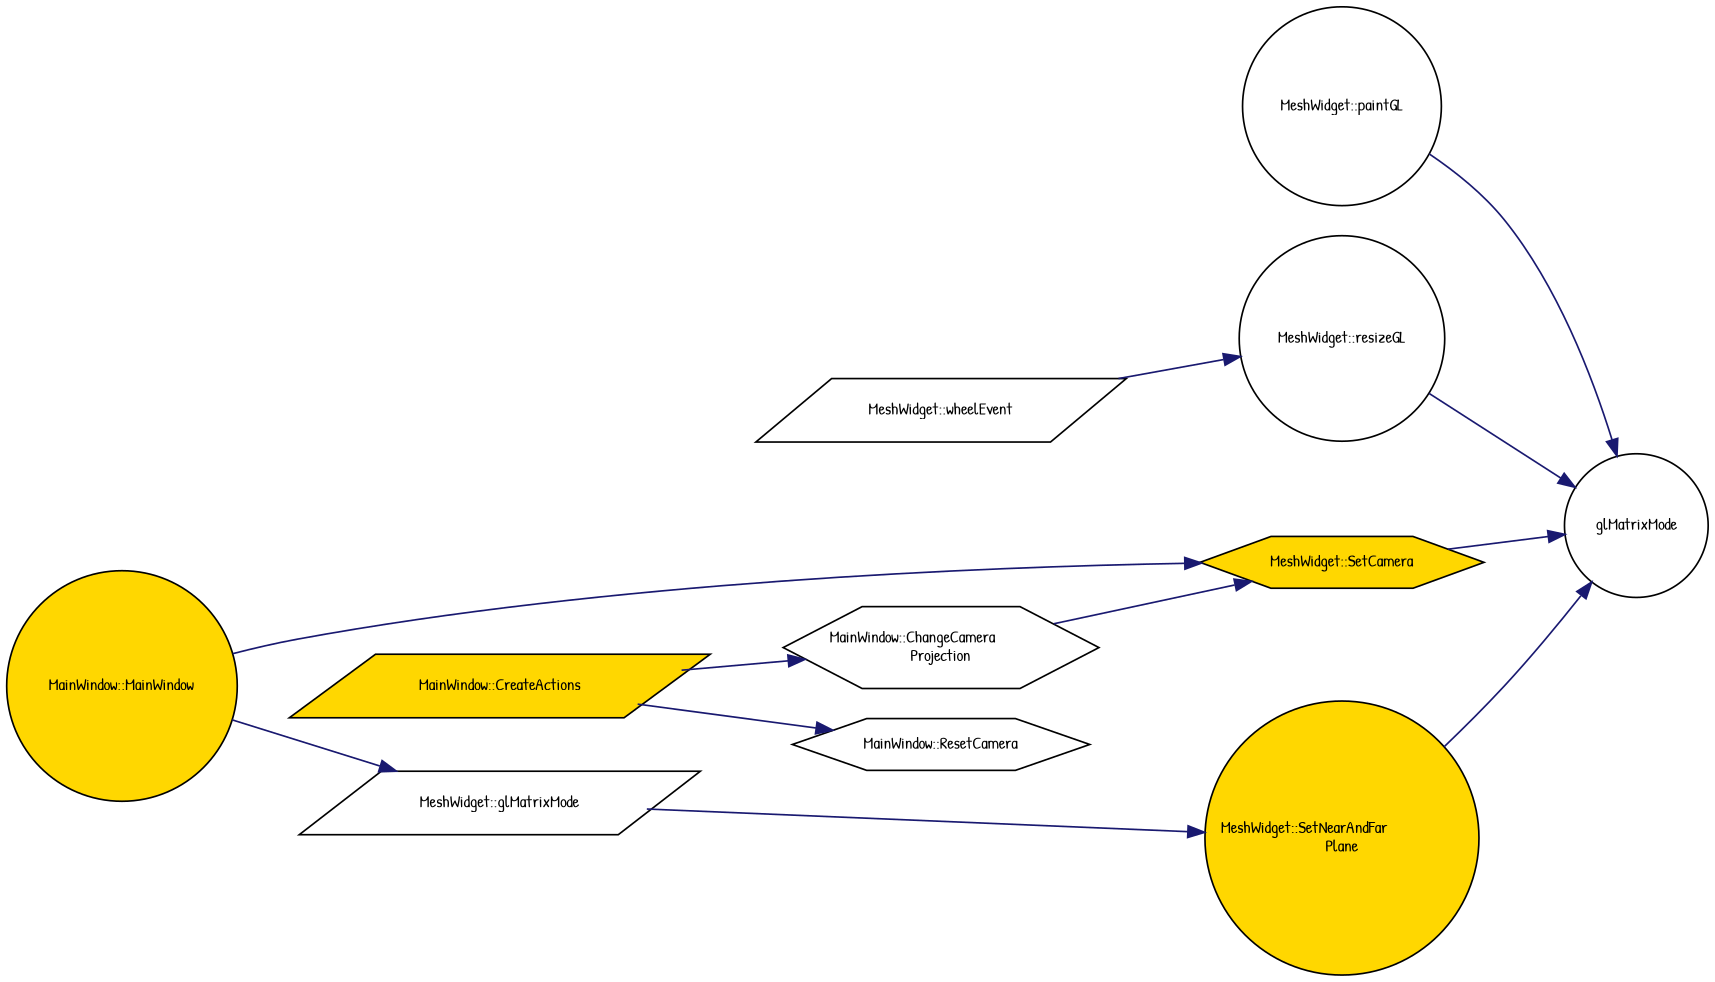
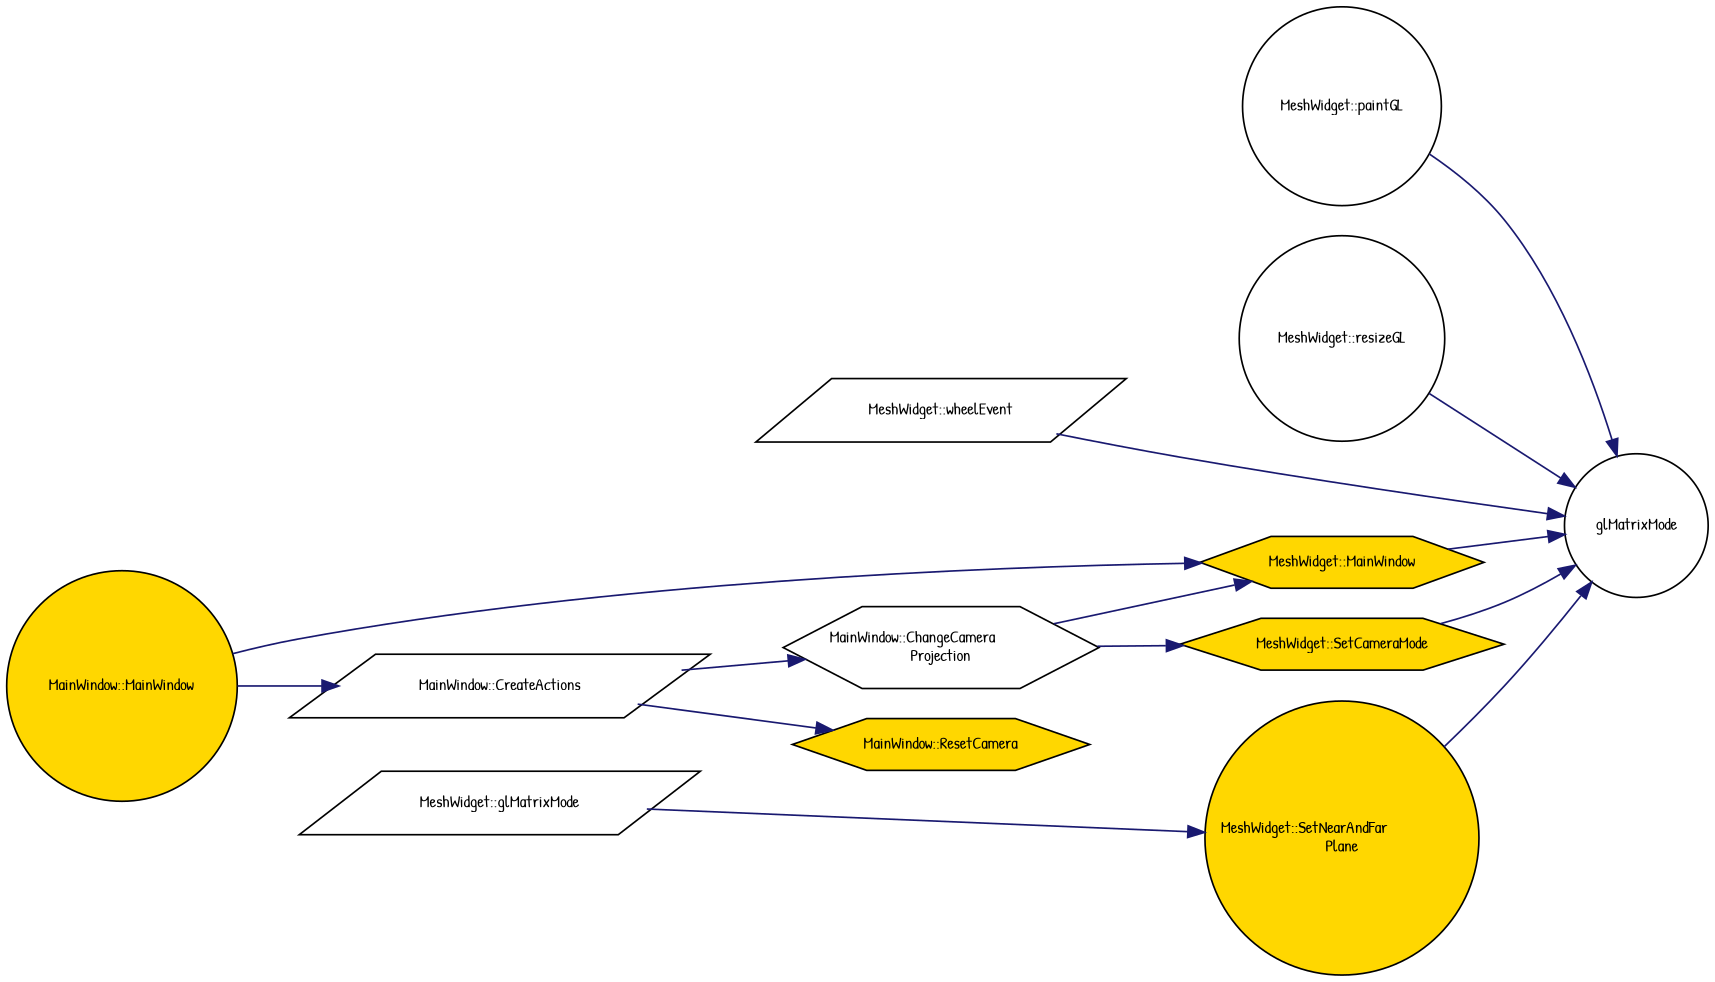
(1171, 369) -> (1301, 477)
(1342, 562) -> (1342, 562)
none -> (1342, 644)
(500, 686) -> (500, 686)
(306, 743) -> (280, 686)
(941, 744) -> (941, 744)
